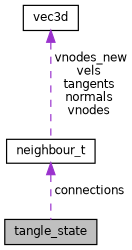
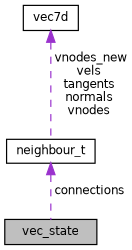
(51, 18) -> (51, 18)
(51, 232) -> (51, 232)
